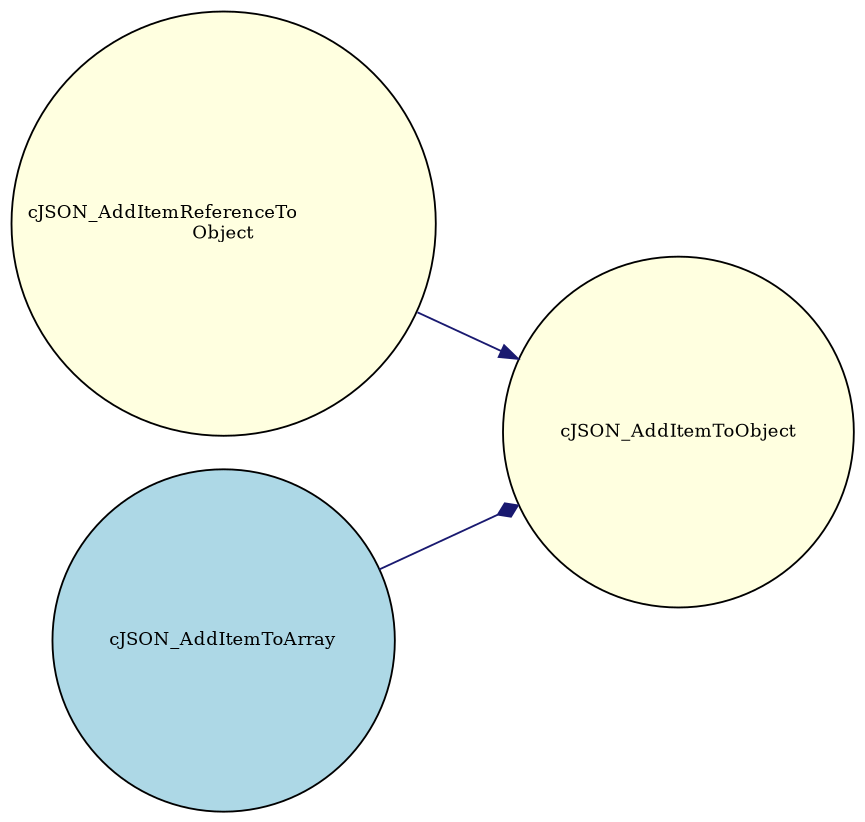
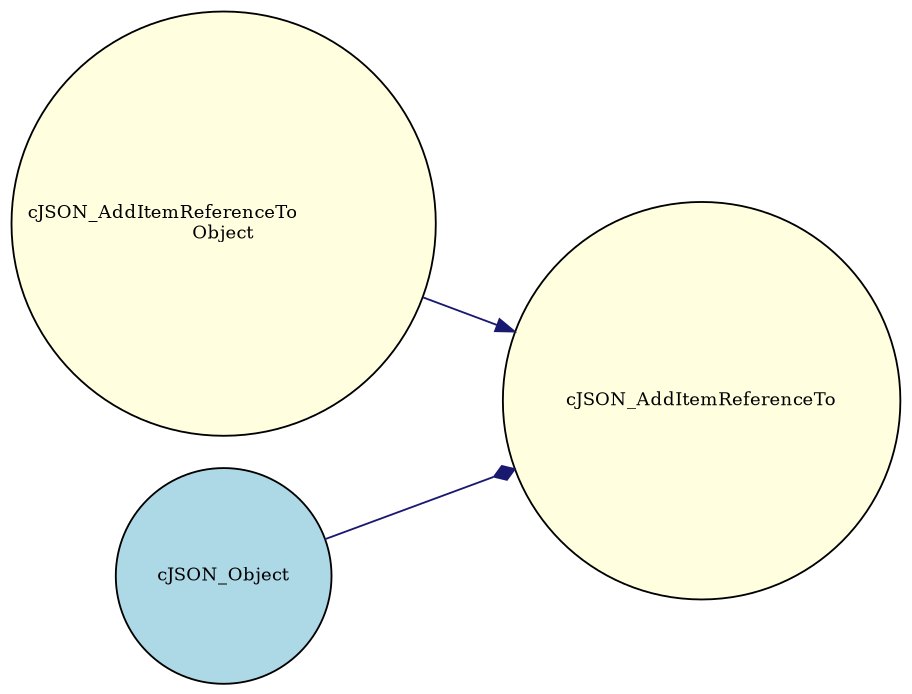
(678, 432) -> (702, 401)
(224, 640) -> (224, 576)
